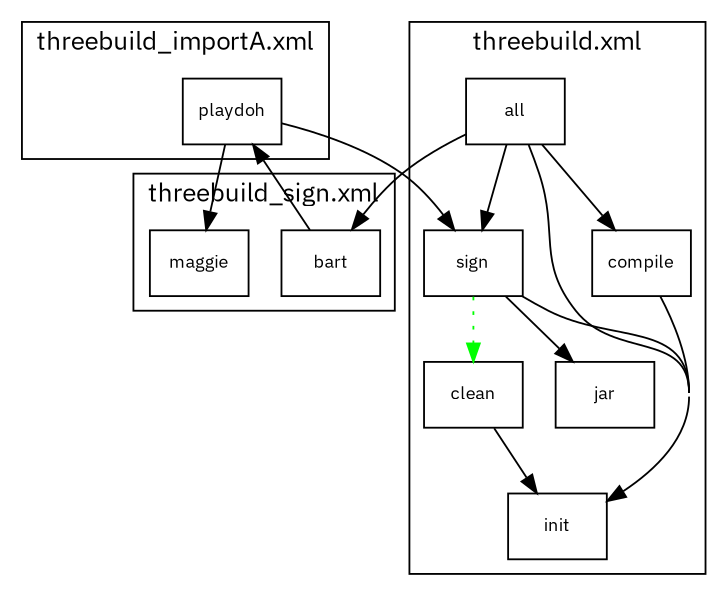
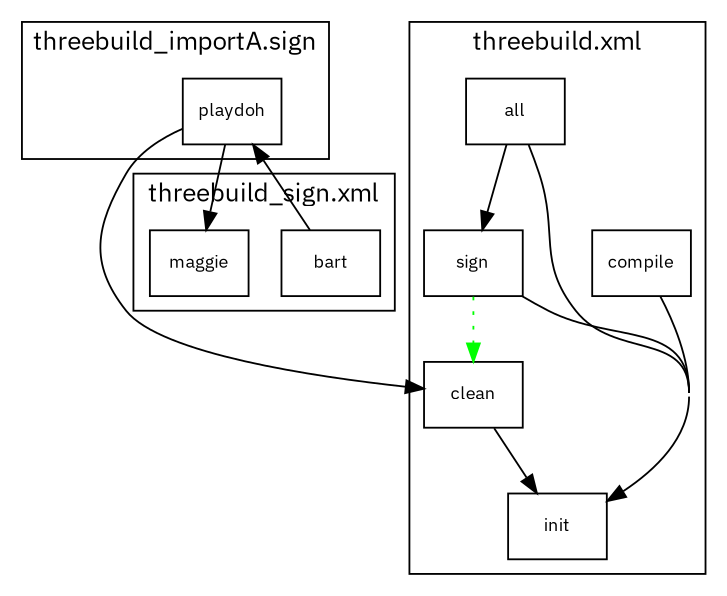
(175, 43) -> (175, 43)
(371, 155) -> (155, 331)
(423, 158) -> none
(572, 180) -> none
(605, 395) -> none
